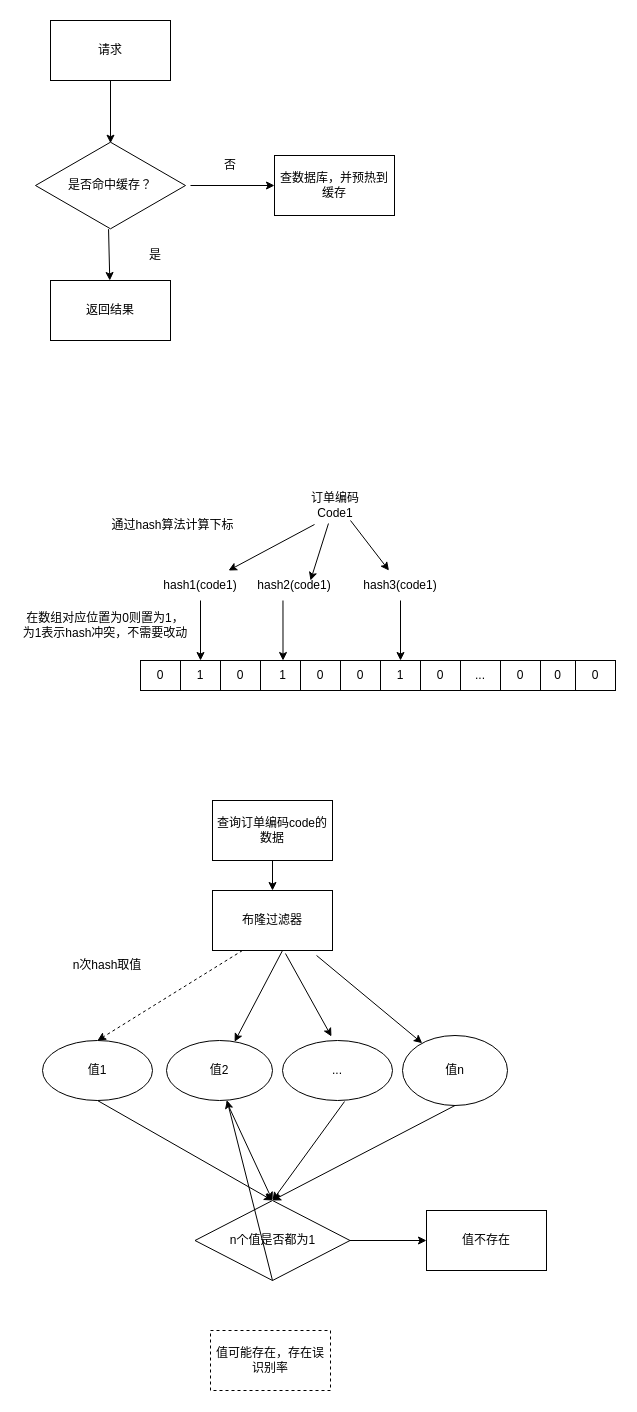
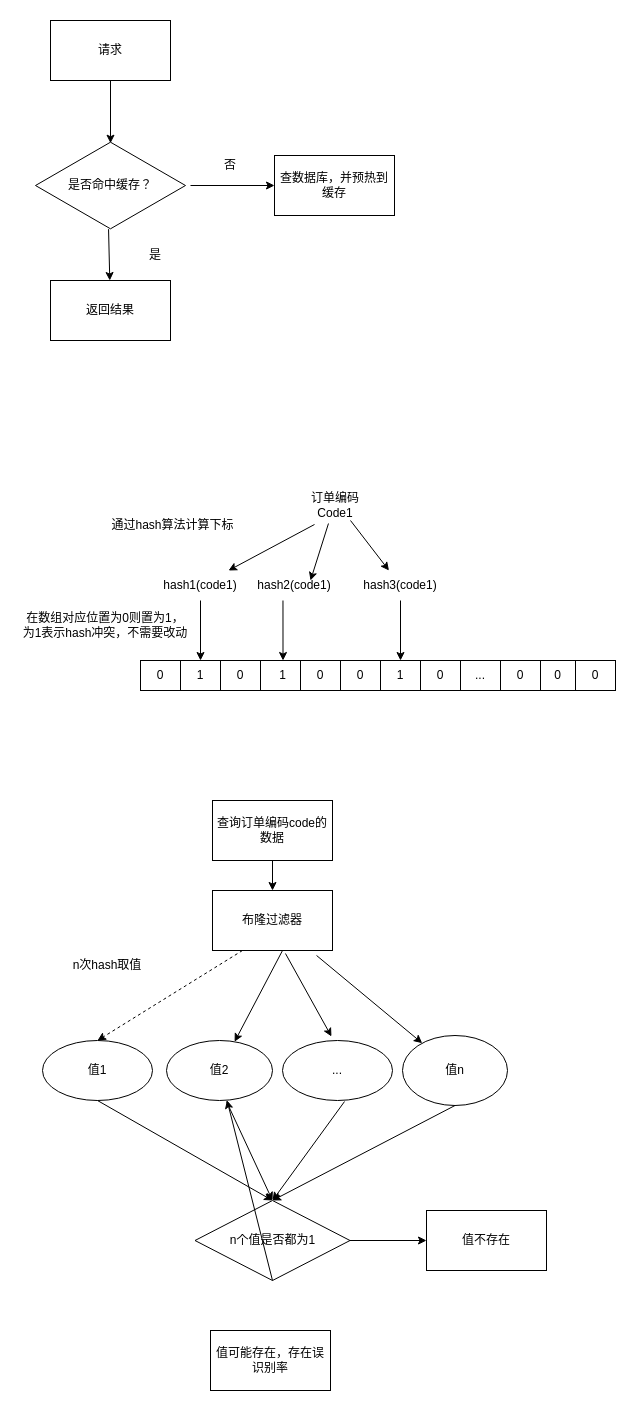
(271, 1361) -> (271, 1361)
